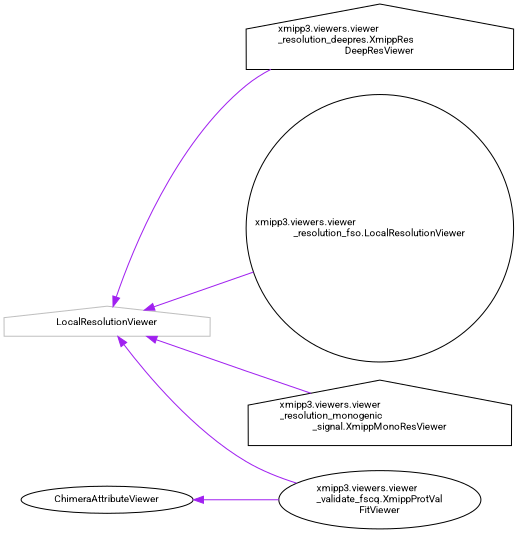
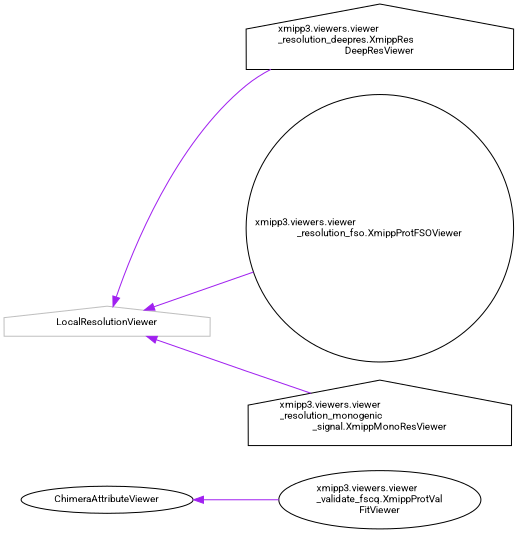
(380, 228) -> (380, 228)
(200, 427) -> none
